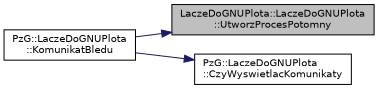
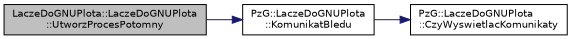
(149, 35) -> (219, 20)
